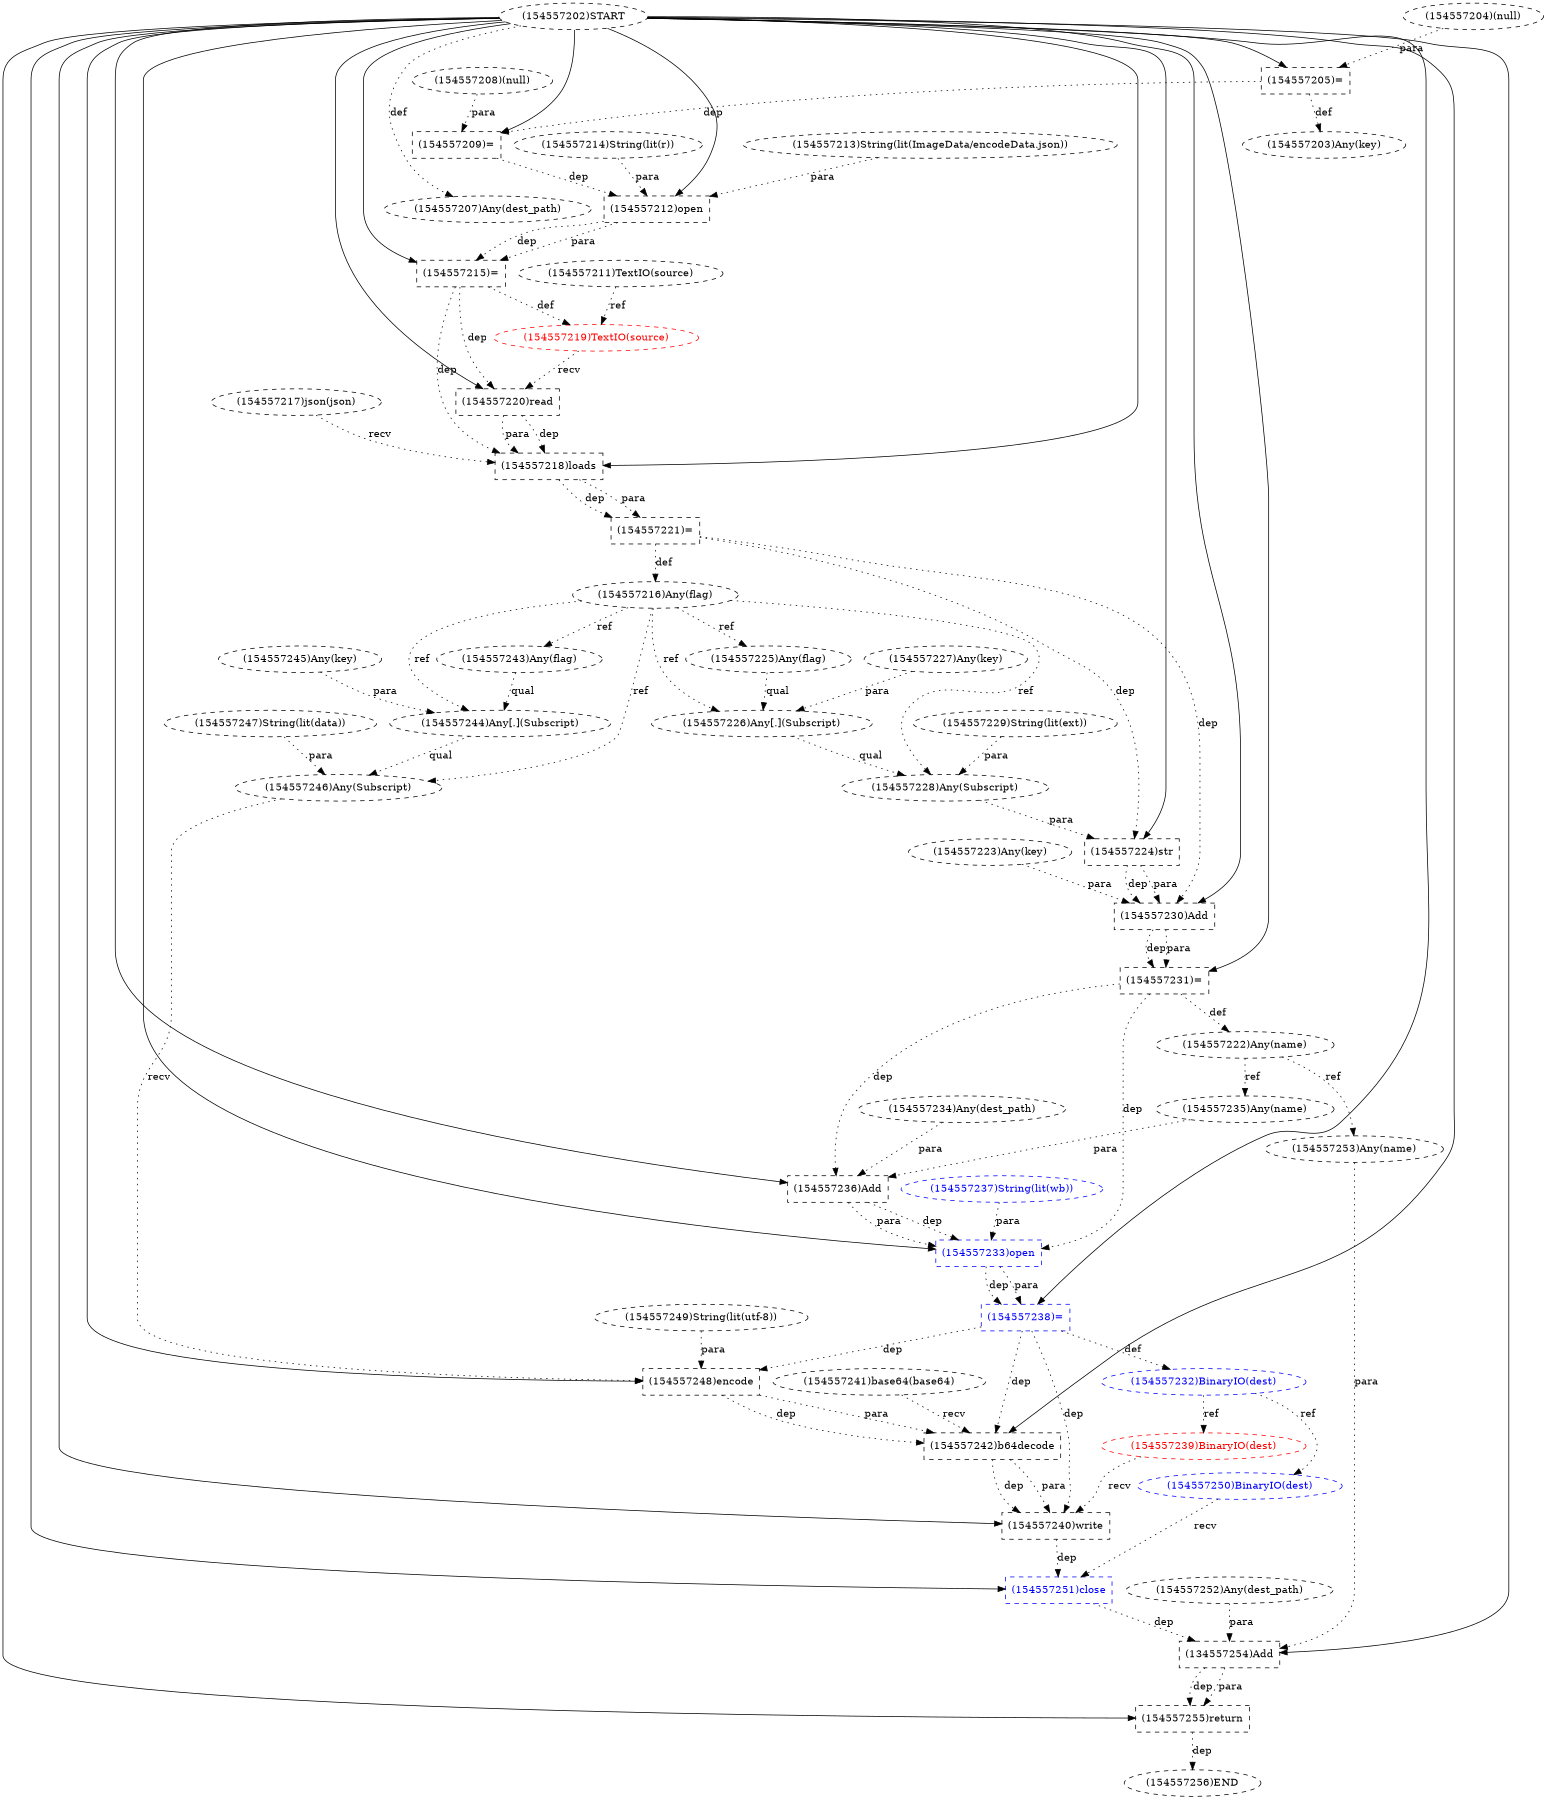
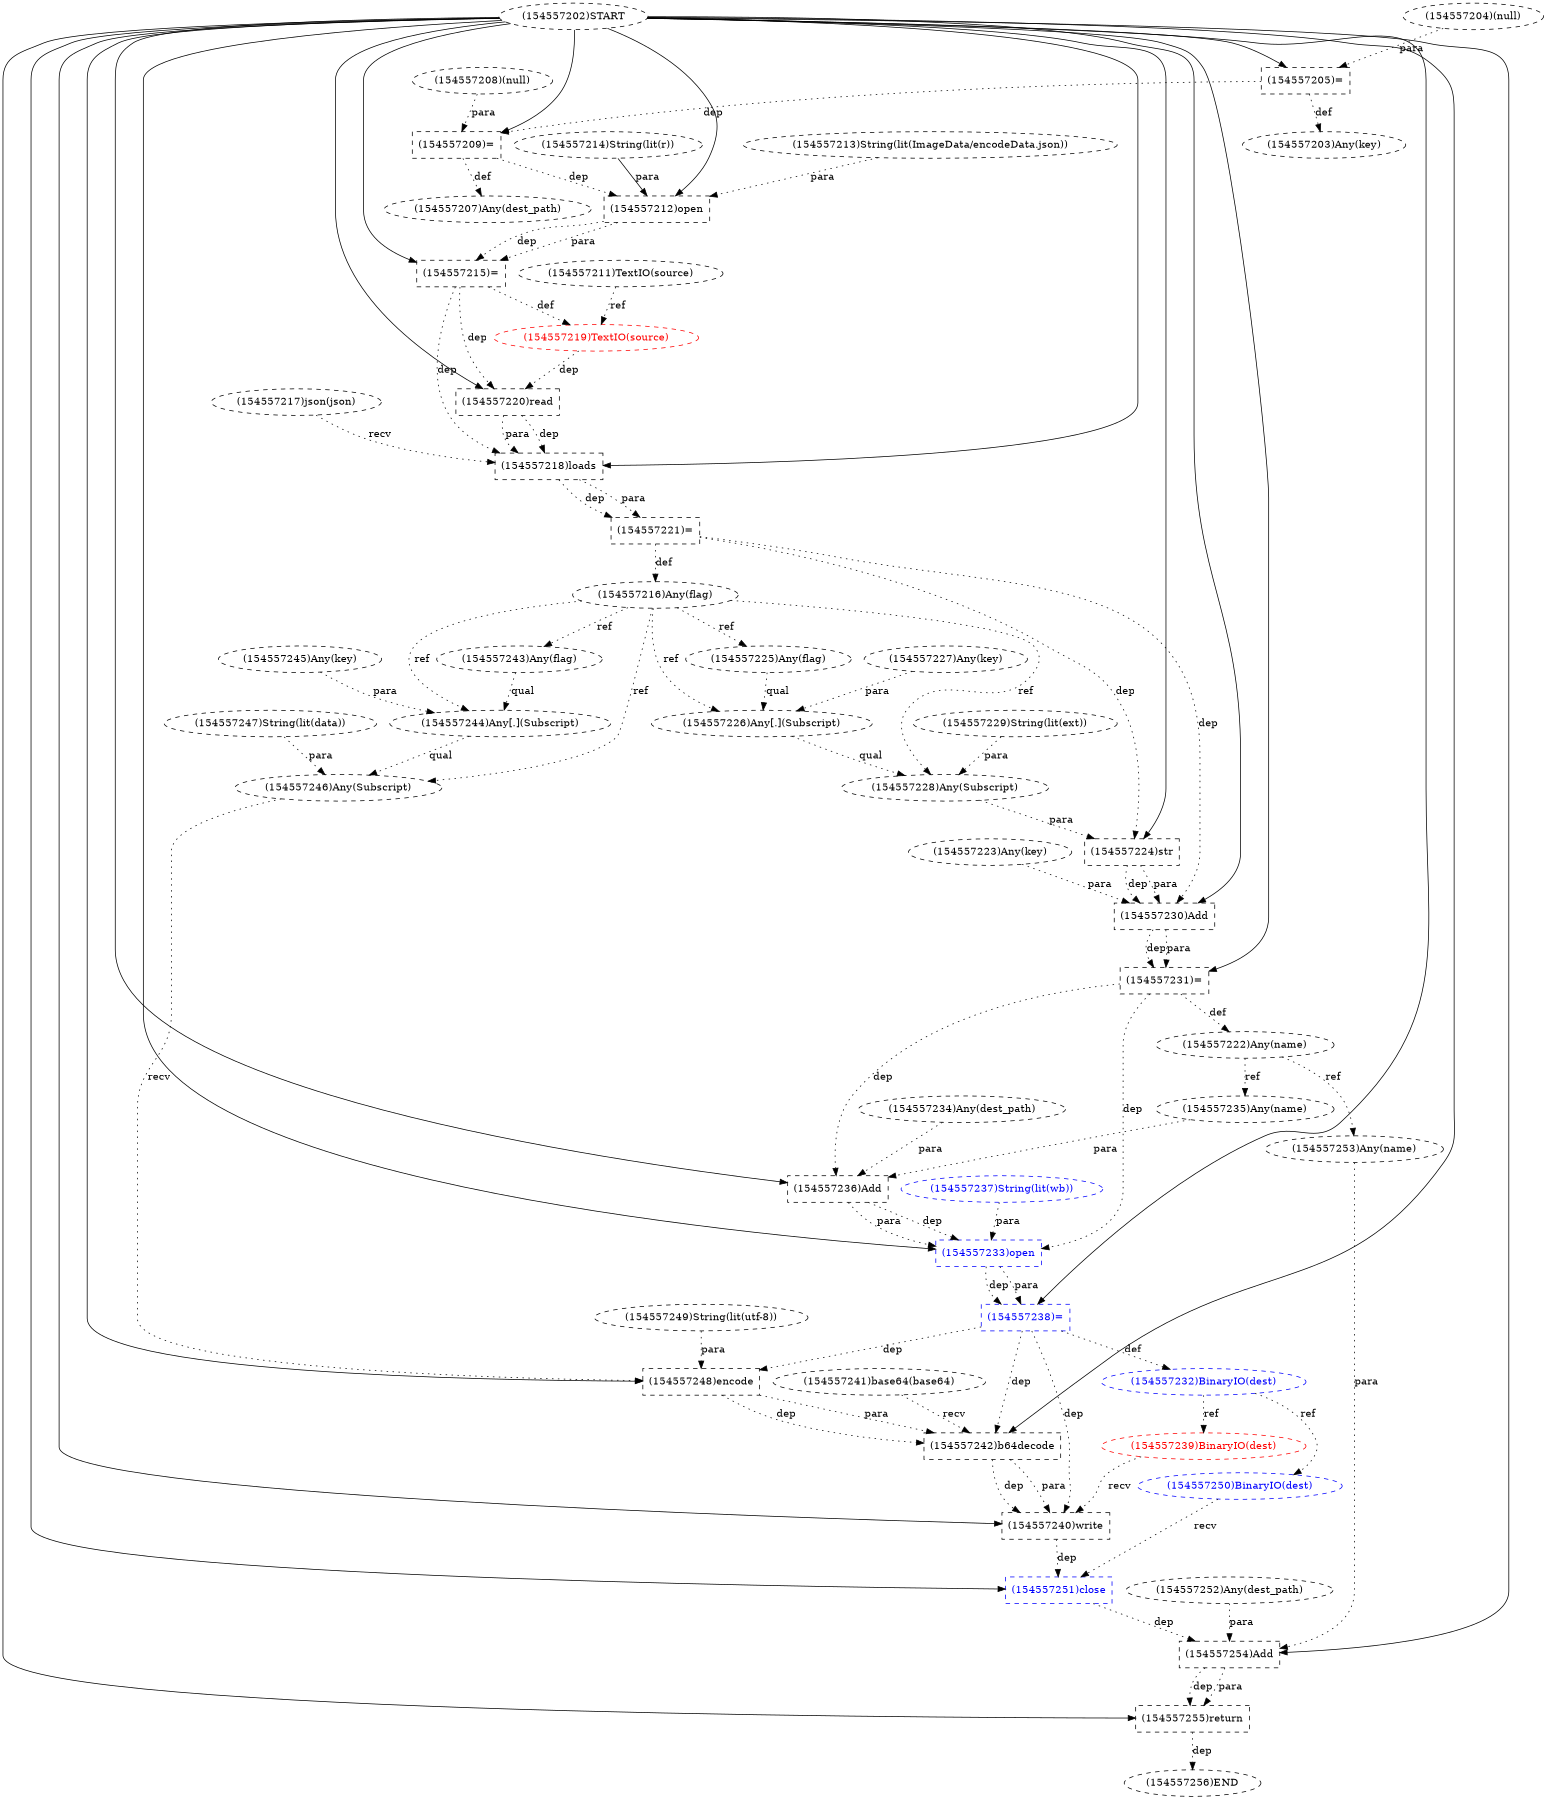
(398, 79) -> (470, 174)
(630, 174) -> (630, 174)
(569, 370) -> (569, 370)
(1230, 1655) -> (1230, 1655)
